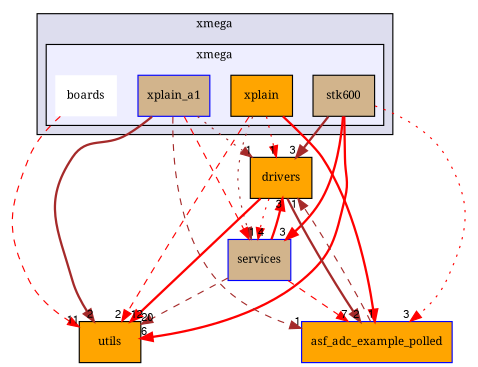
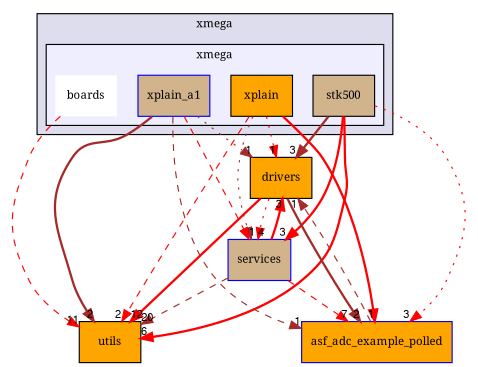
(344, 96) -> (344, 96)
